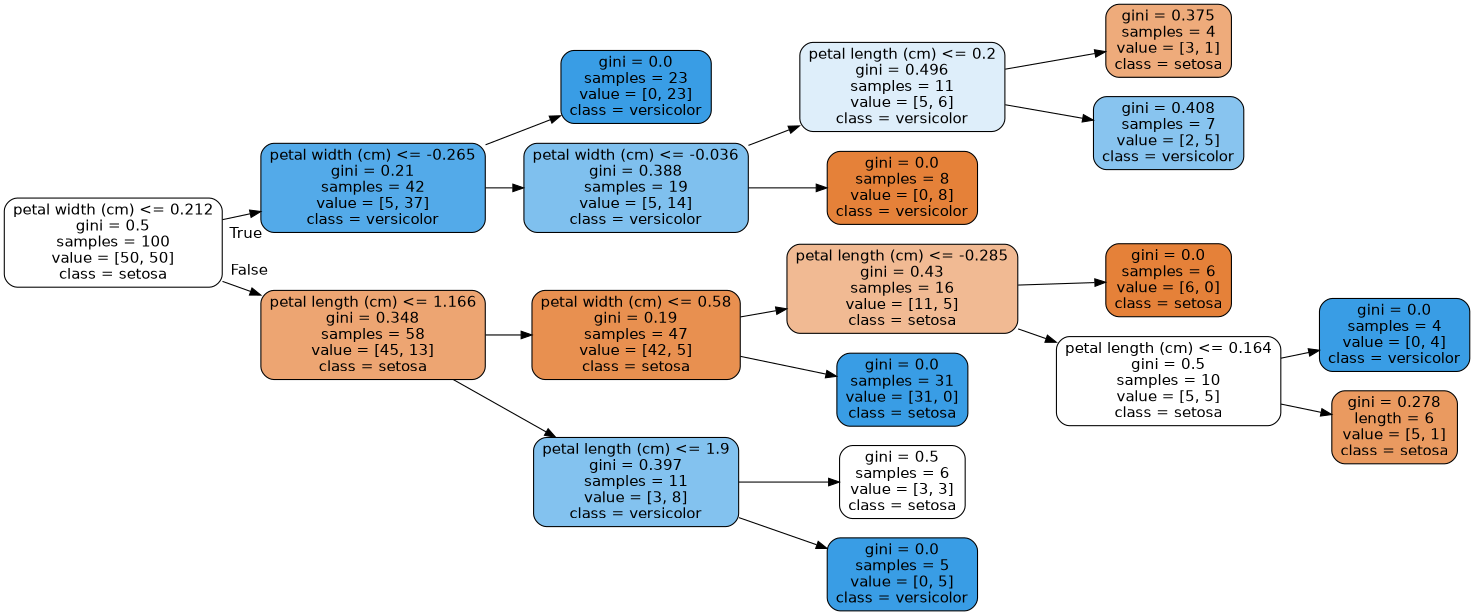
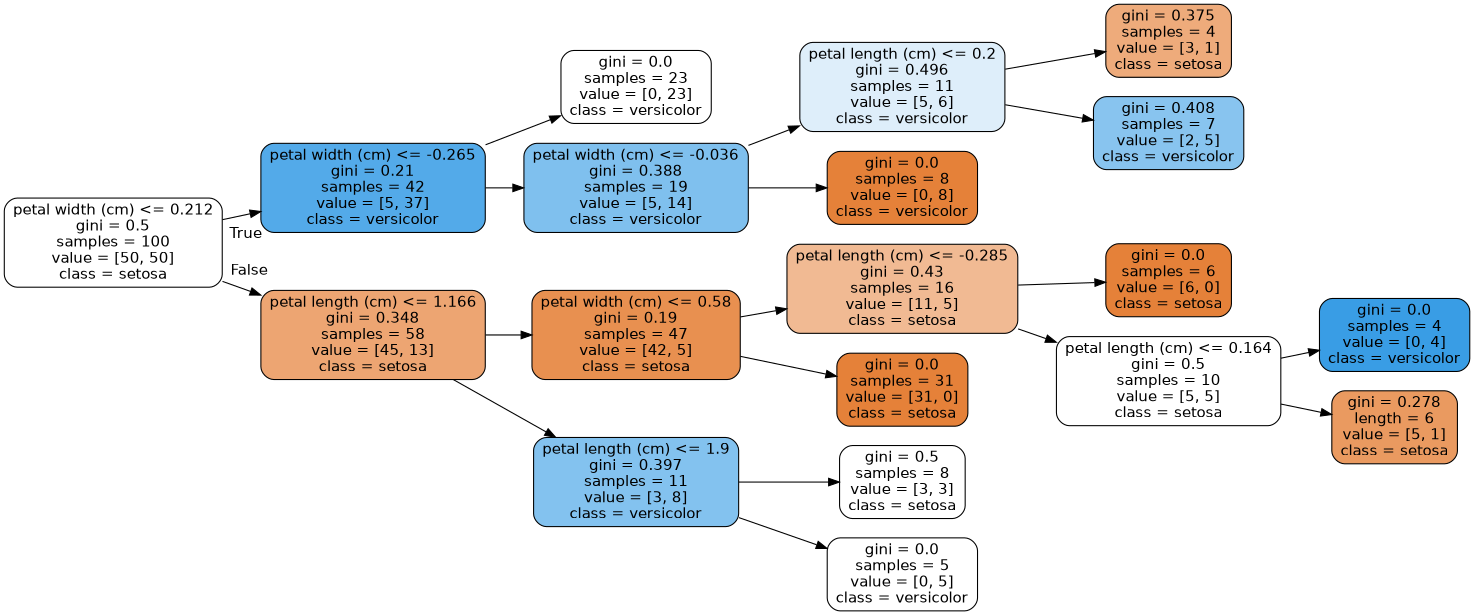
(636, 87) -> (636, 87)
(902, 390) -> (902, 390)
(902, 482) -> (902, 482)
(902, 574) -> (902, 574)
